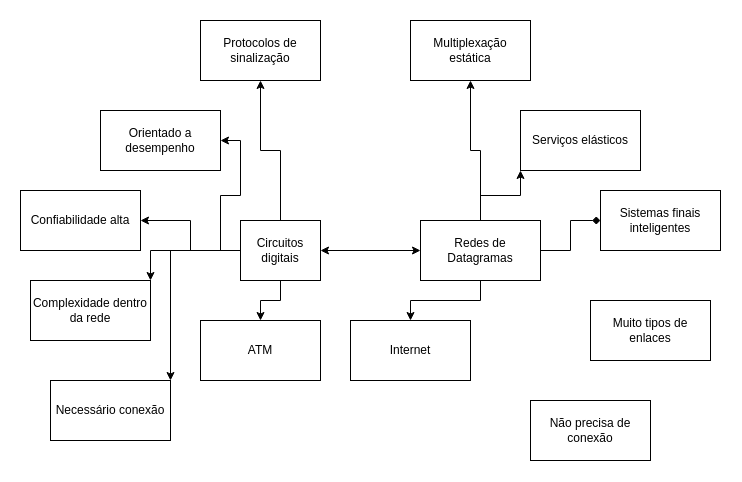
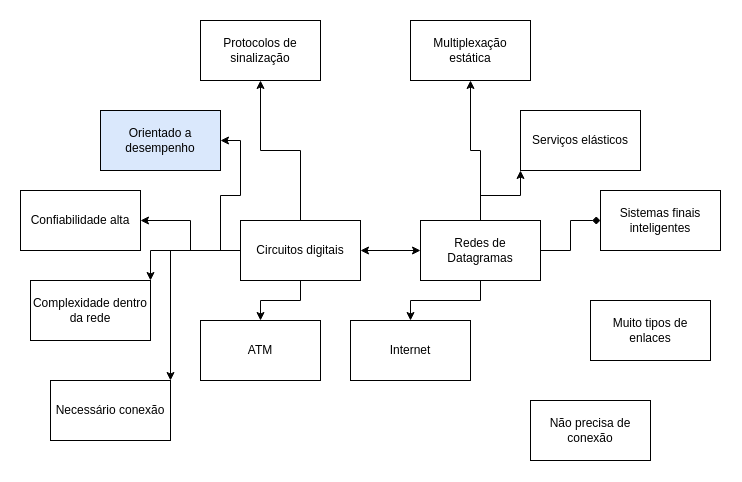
(161, 141) -> (161, 141)
(281, 251) -> (301, 251)
